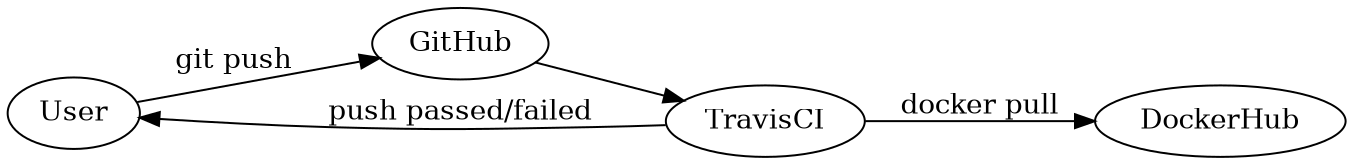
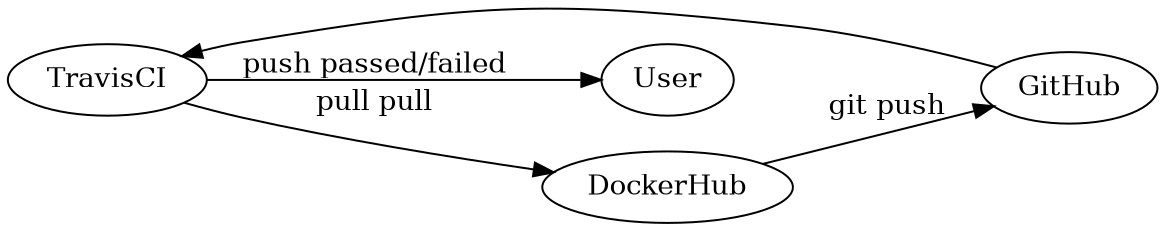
(248, 82) -> (868, 138)
(980, 106) -> (375, 103)
